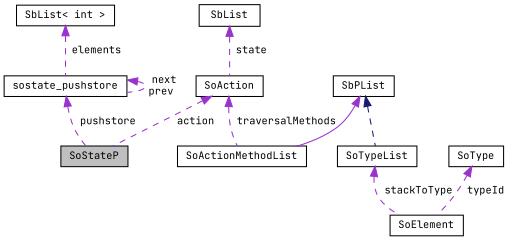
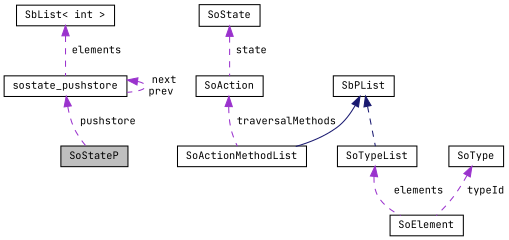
(230, 15) -> (230, 15)
(157, 124) -> none
(330, 132) -> (330, 132)
(416, 191) -> (416, 191)
